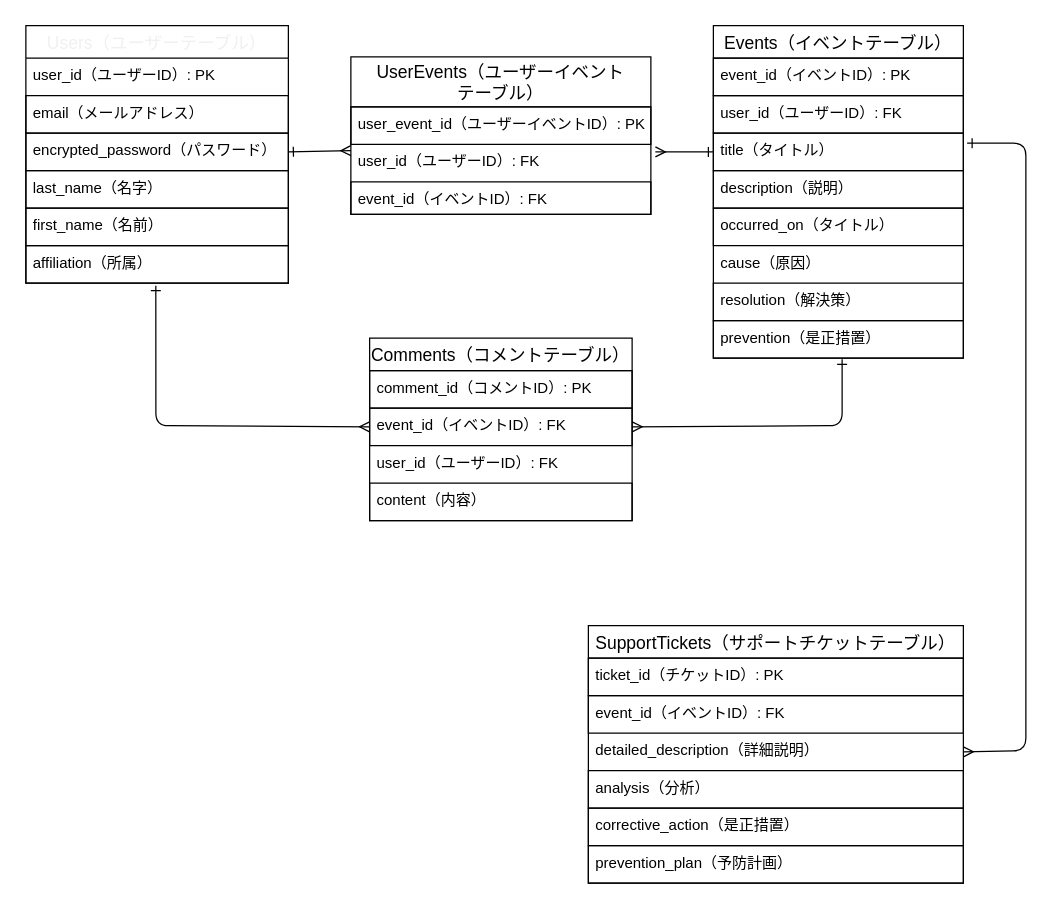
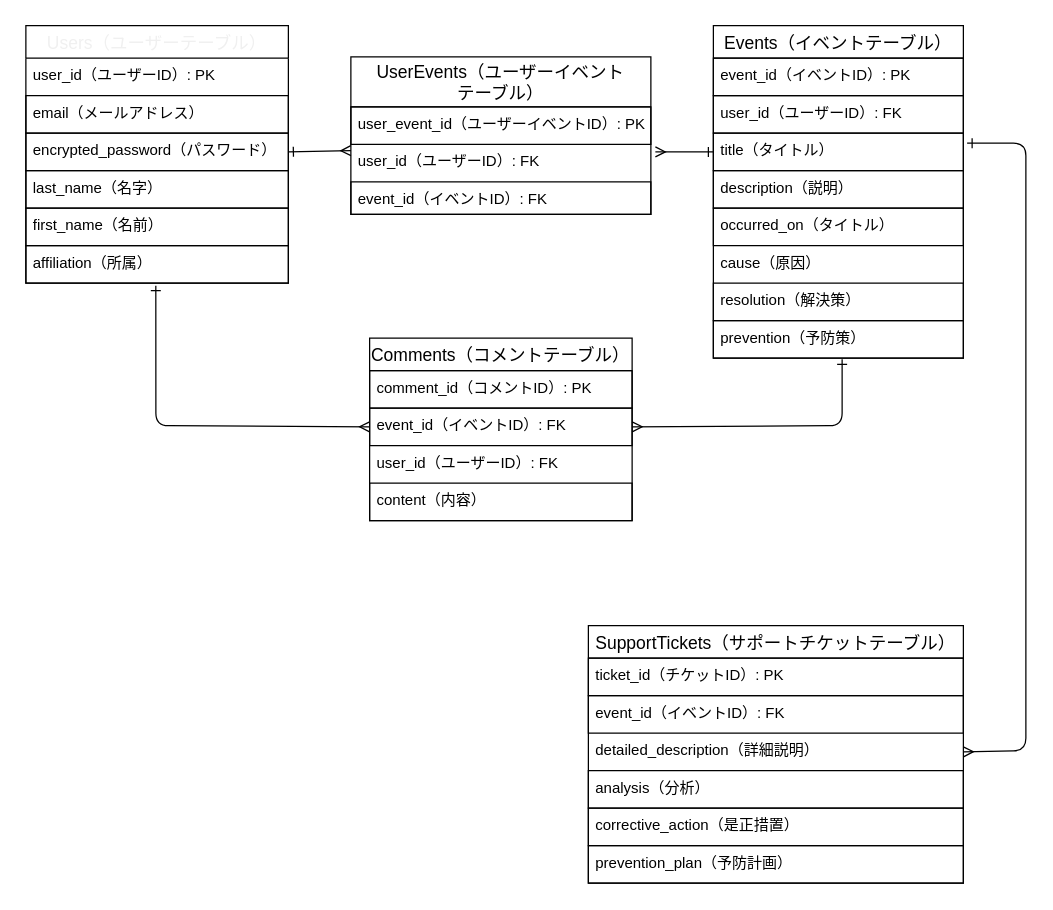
(805, 338) -> (798, 338)
